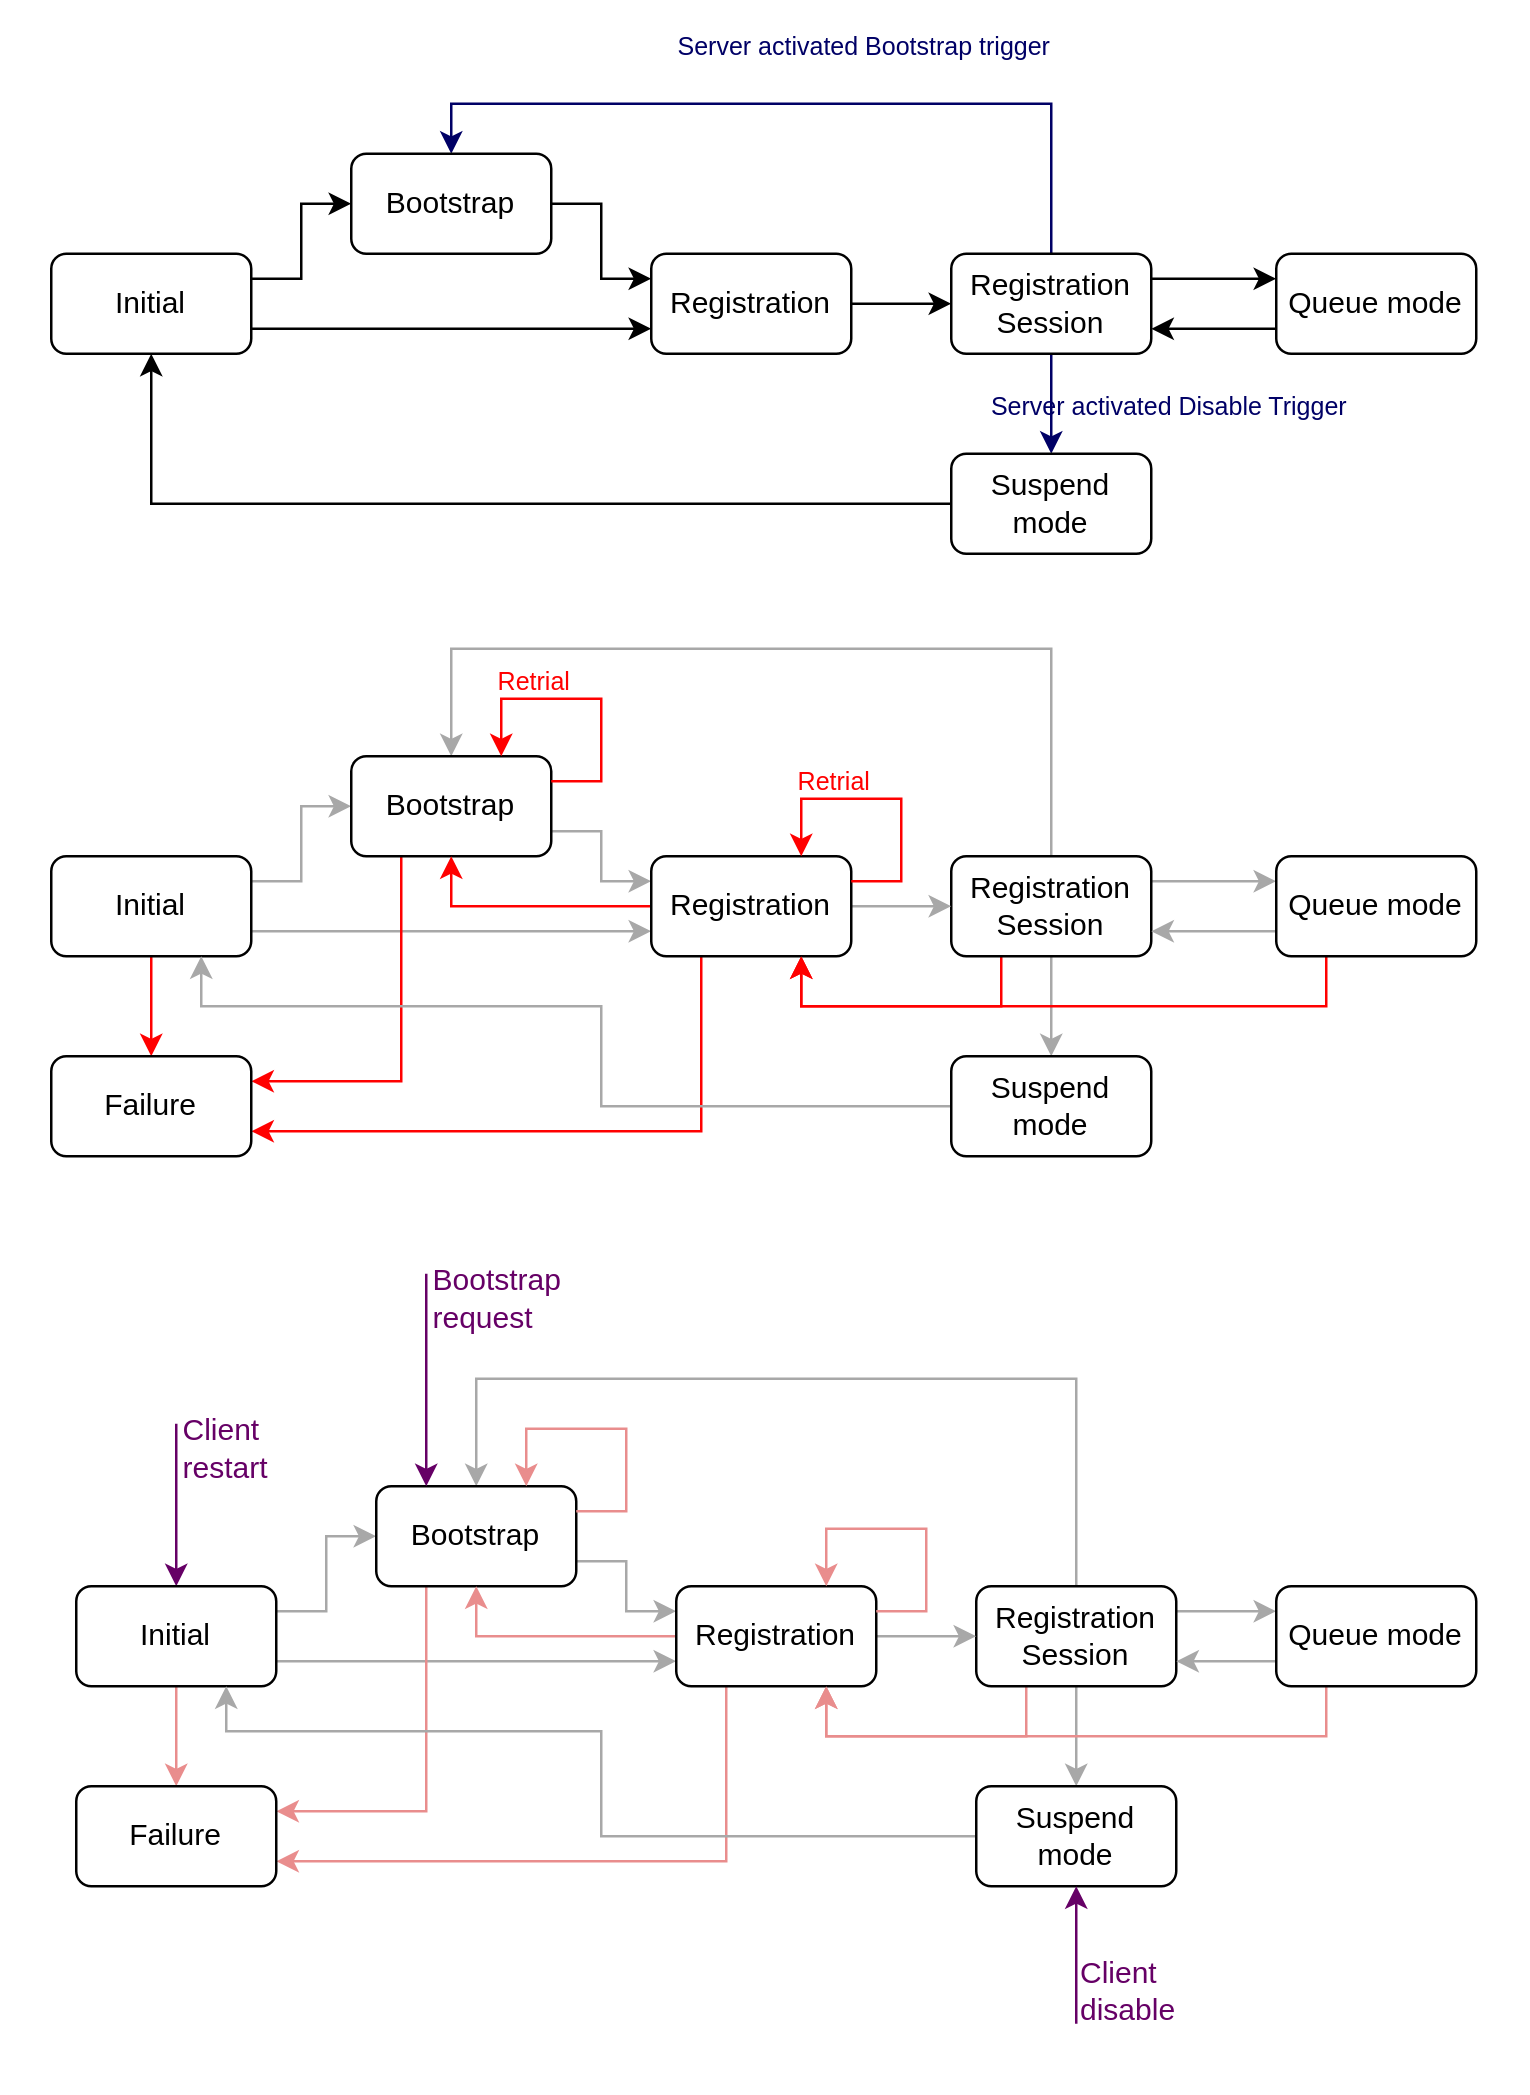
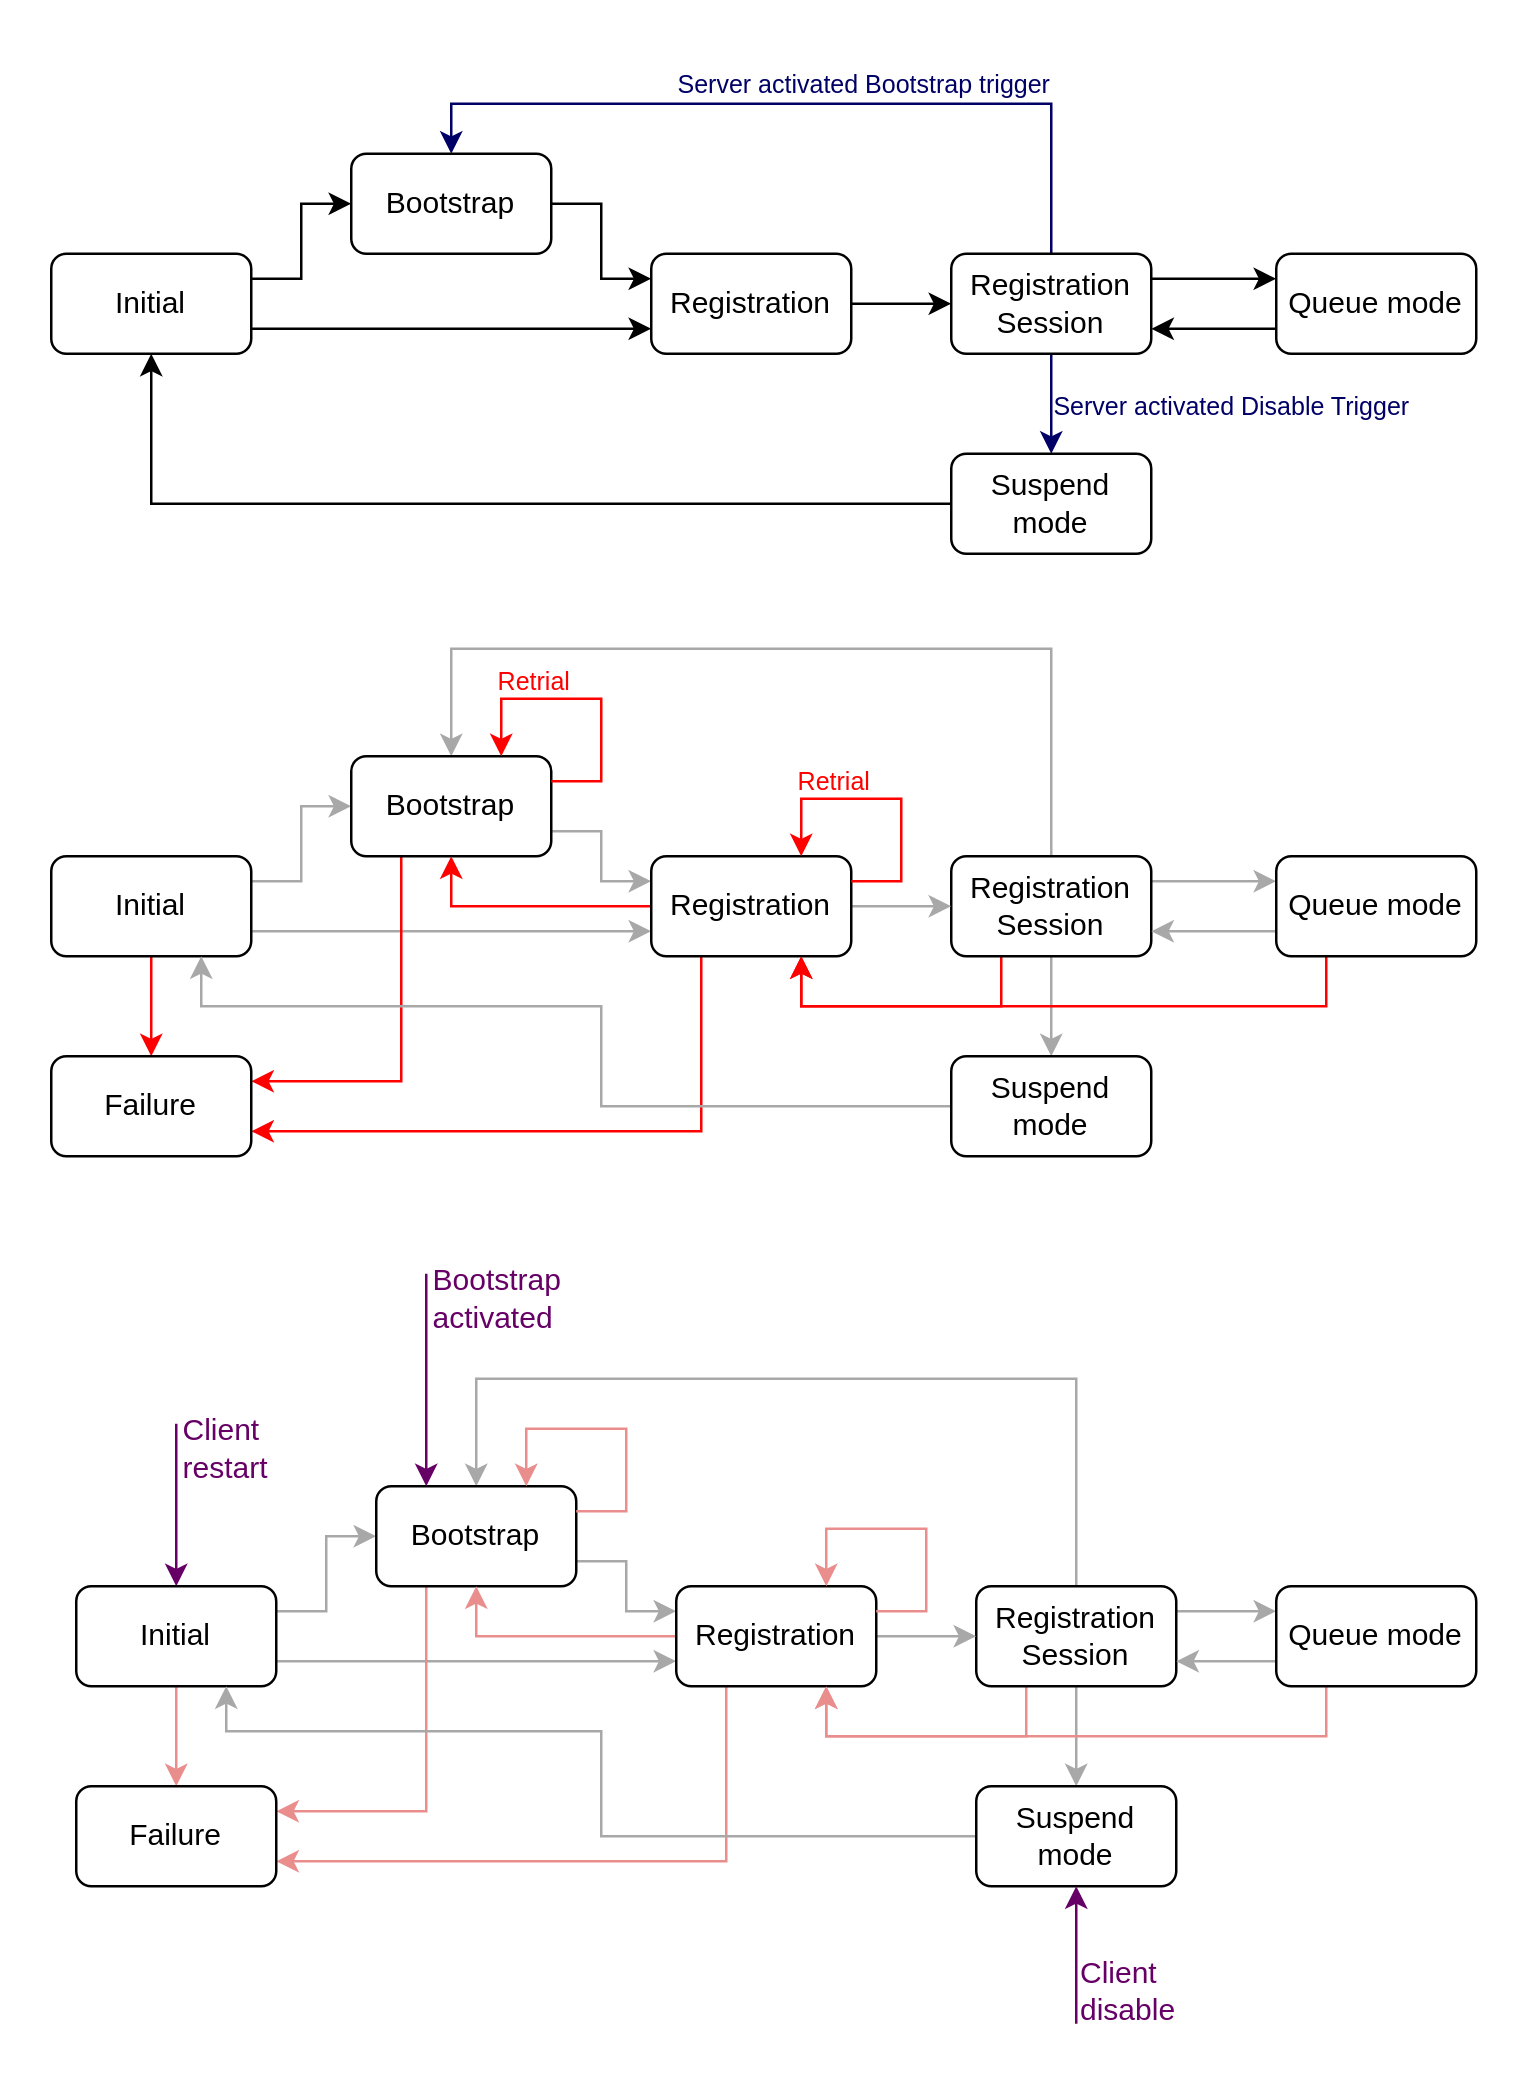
(863, 46) -> (863, 84)
(1169, 406) -> (1231, 406)
(509, 1299) -> (509, 1299)
